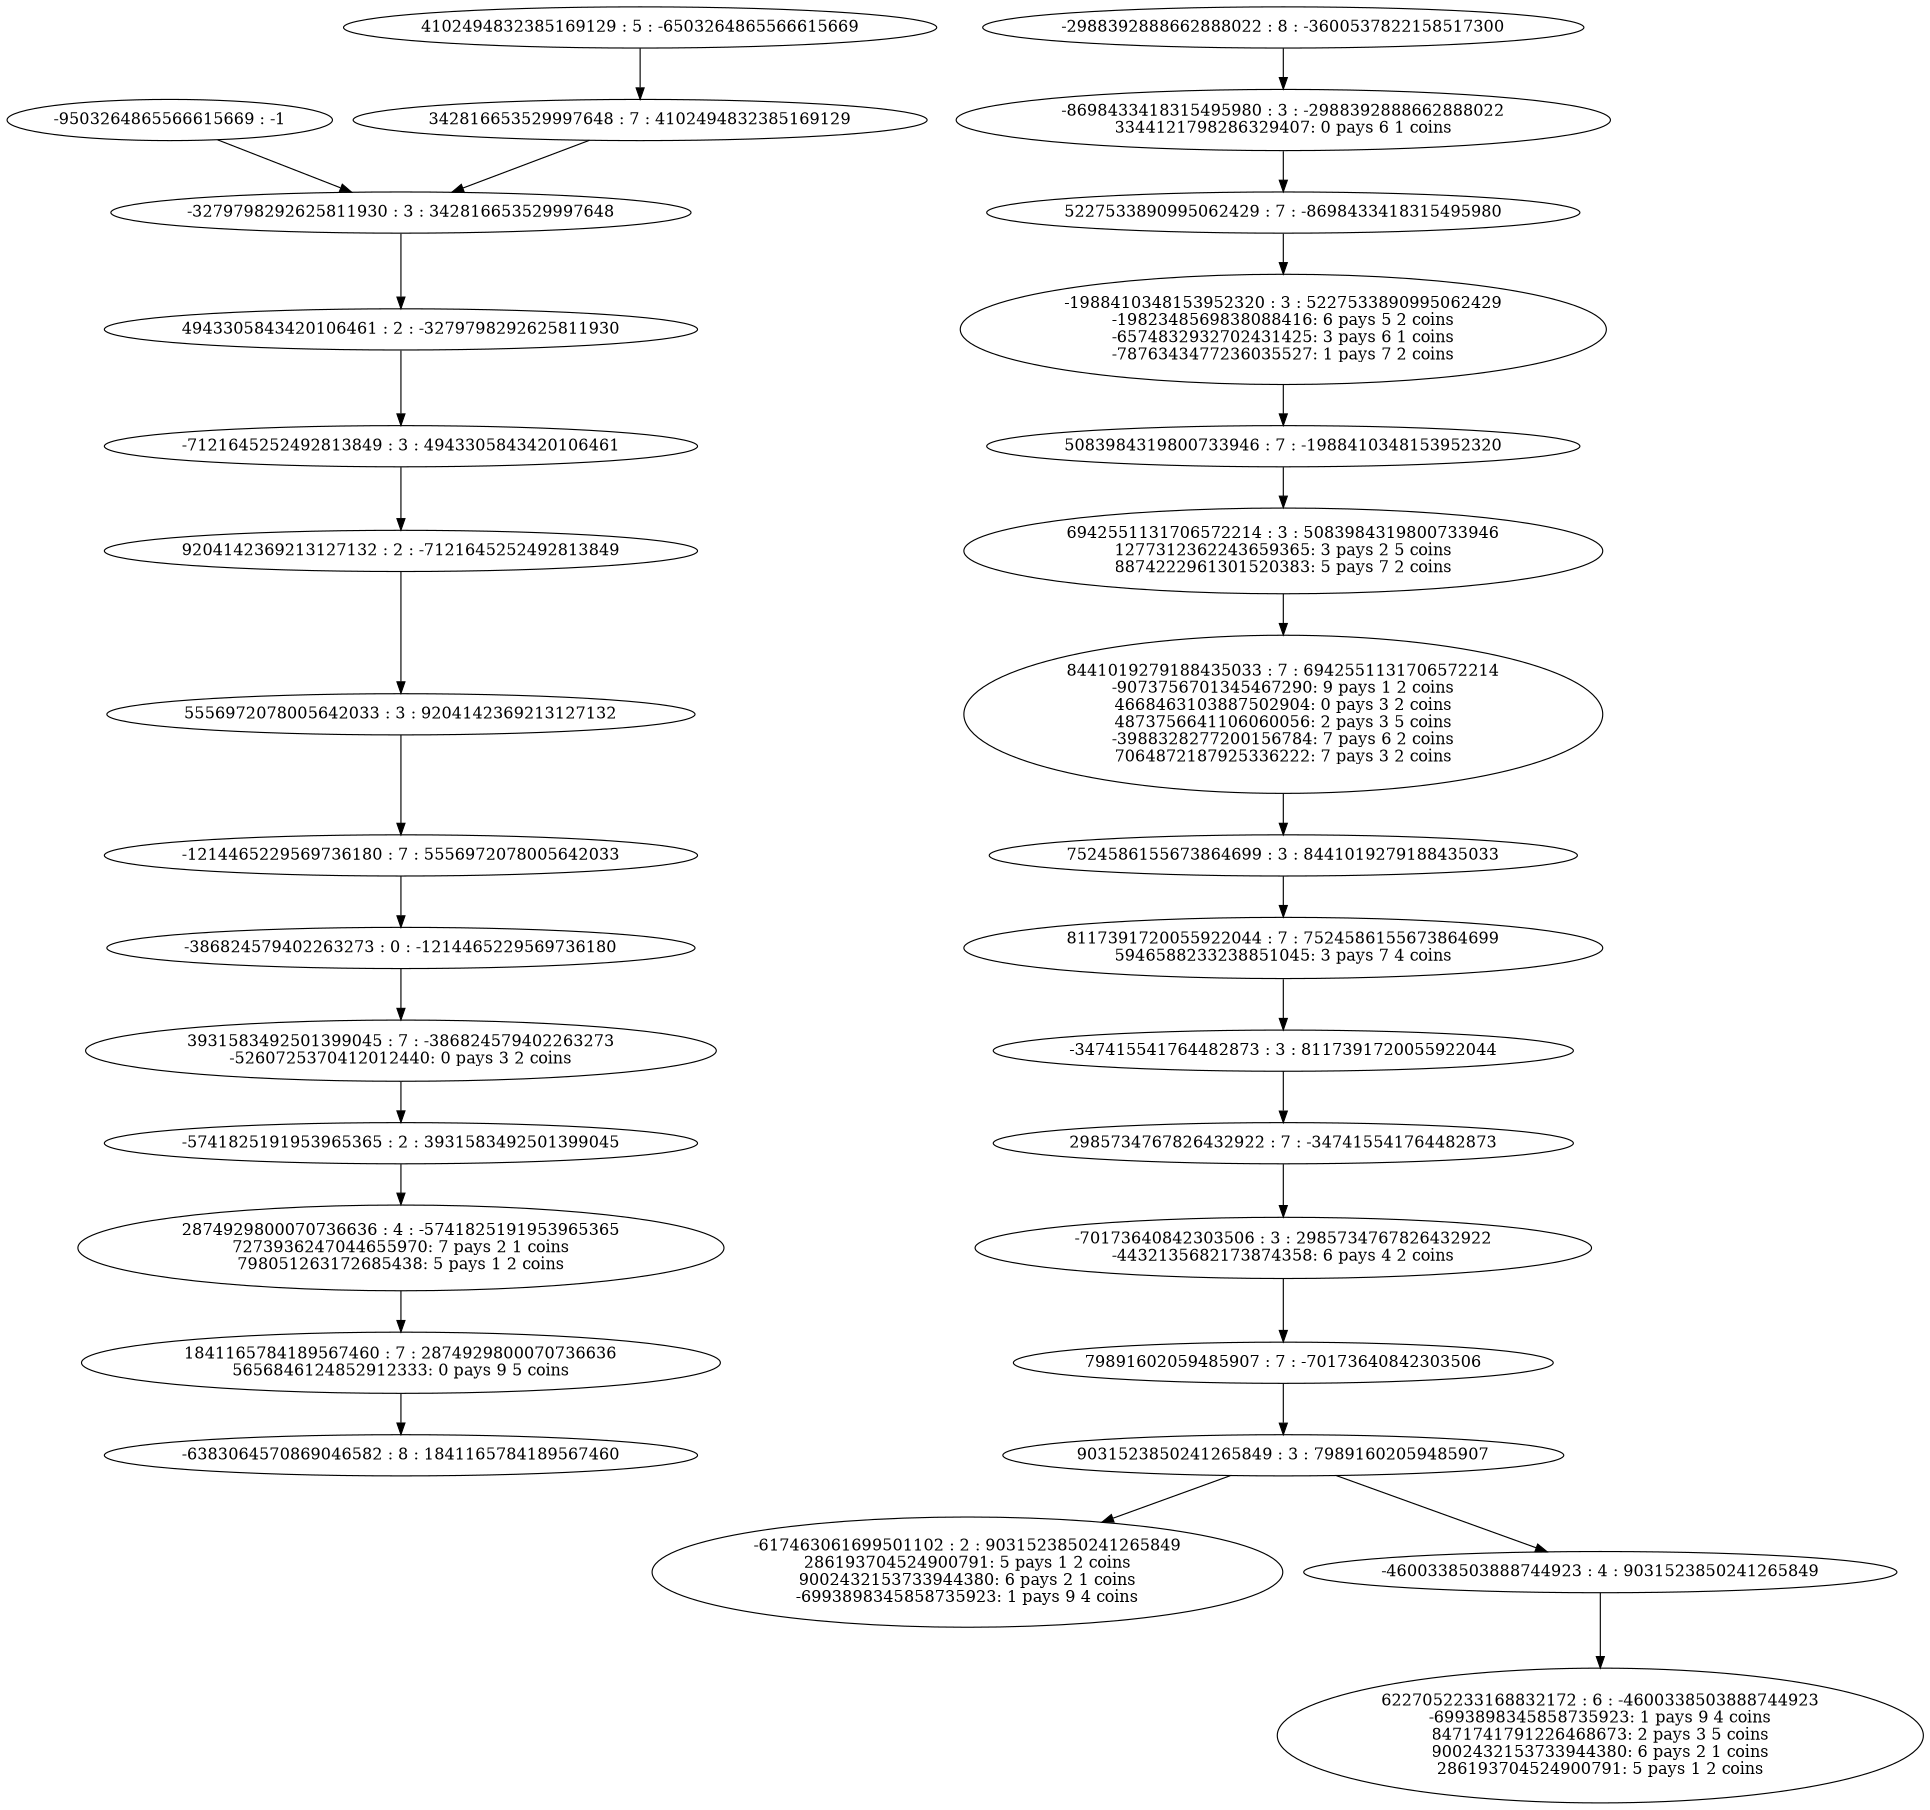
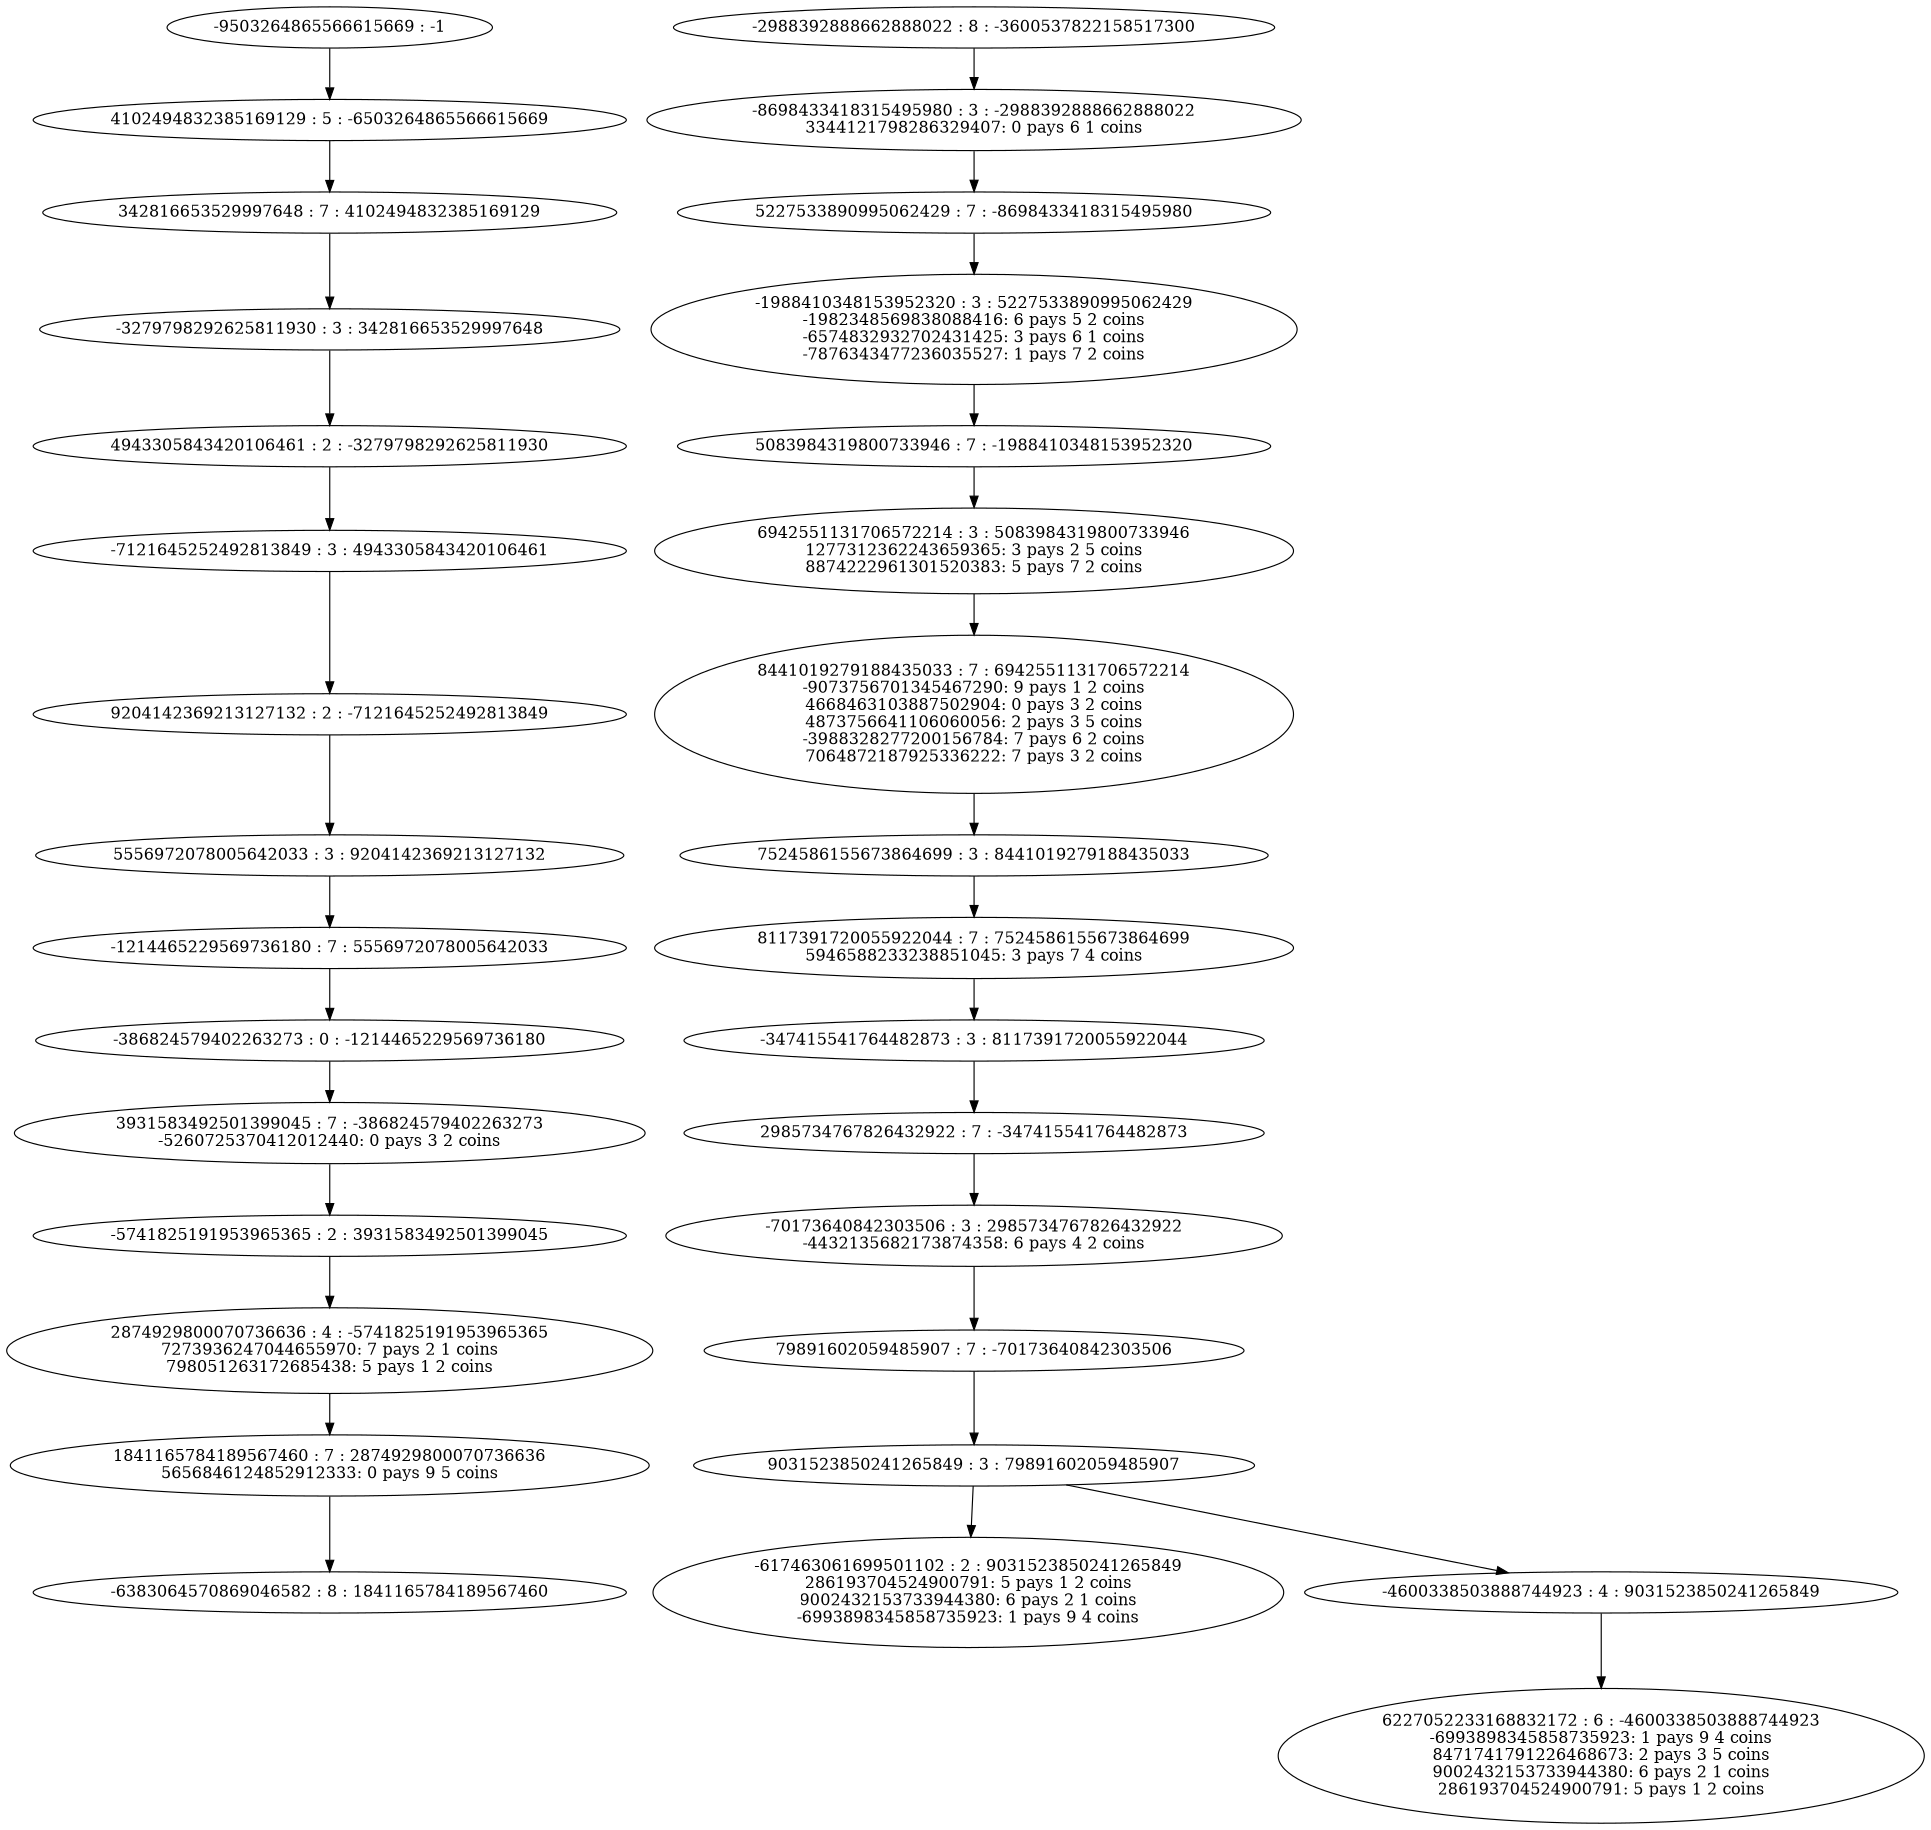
(279, 164) -> (330, 68)
